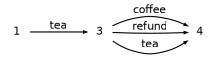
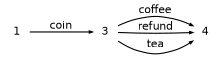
(58, 26) -> (61, 26)
